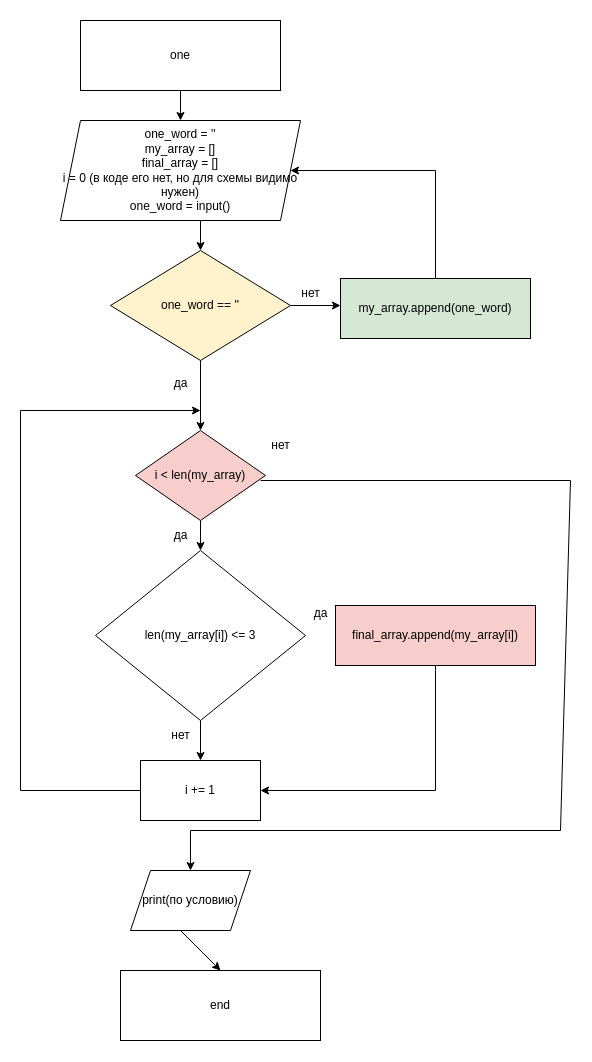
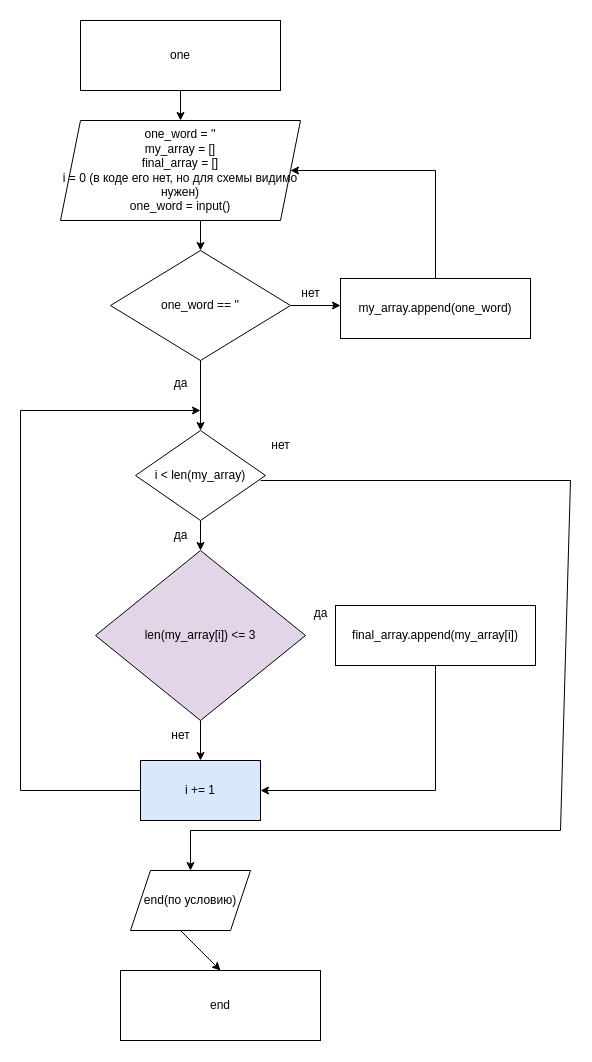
(201, 306) -> (201, 306)
(436, 309) -> (436, 309)
(201, 476) -> (201, 476)
(201, 636) -> (201, 636)
(436, 636) -> (436, 636)
(201, 791) -> (201, 791)
(191, 901) -> (191, 901)
